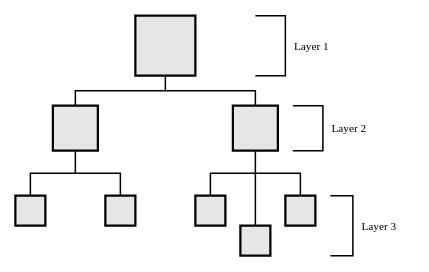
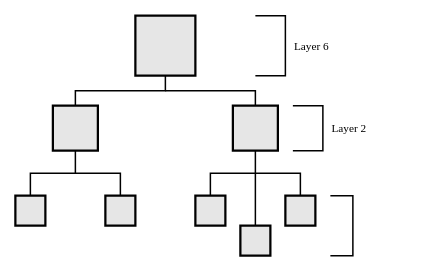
(315, 45) -> (315, 45)
(387, 225) -> none
